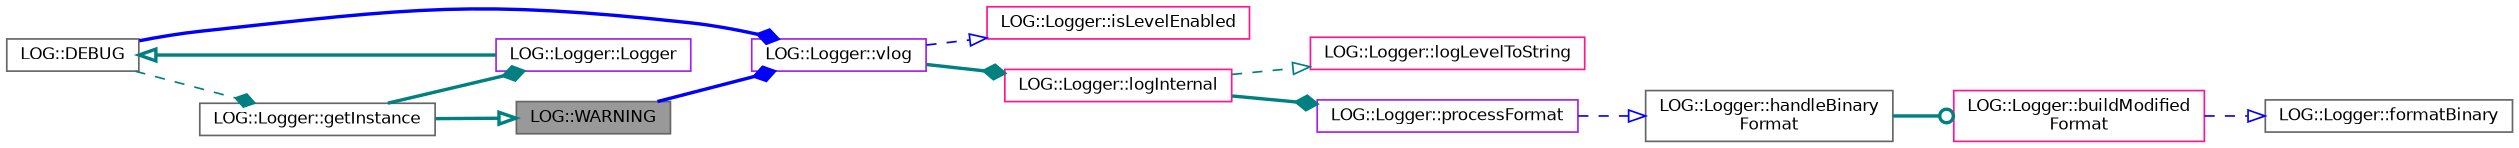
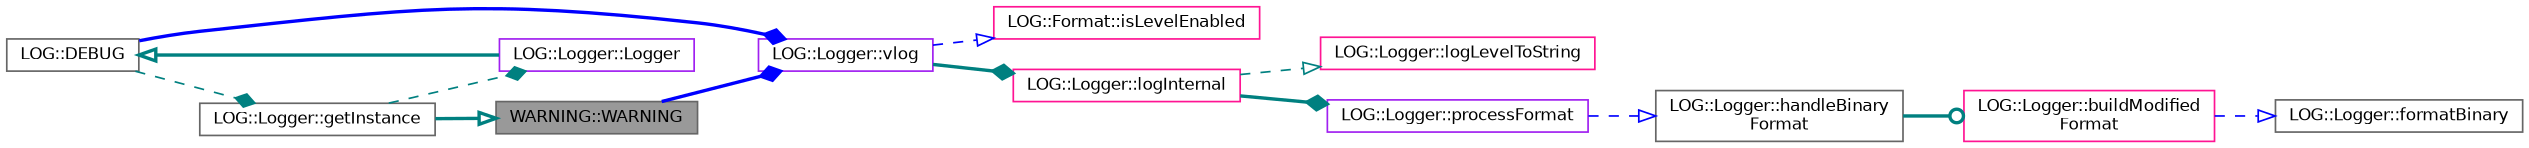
(1118, 23) -> (1127, 23)
(446, 90) -> (447, 89)
(593, 118) -> (597, 118)
